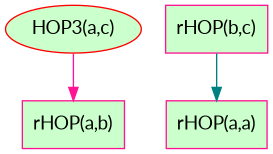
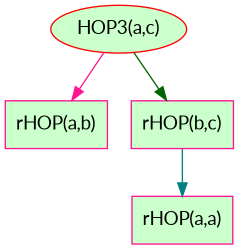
none -> (146, 71)
